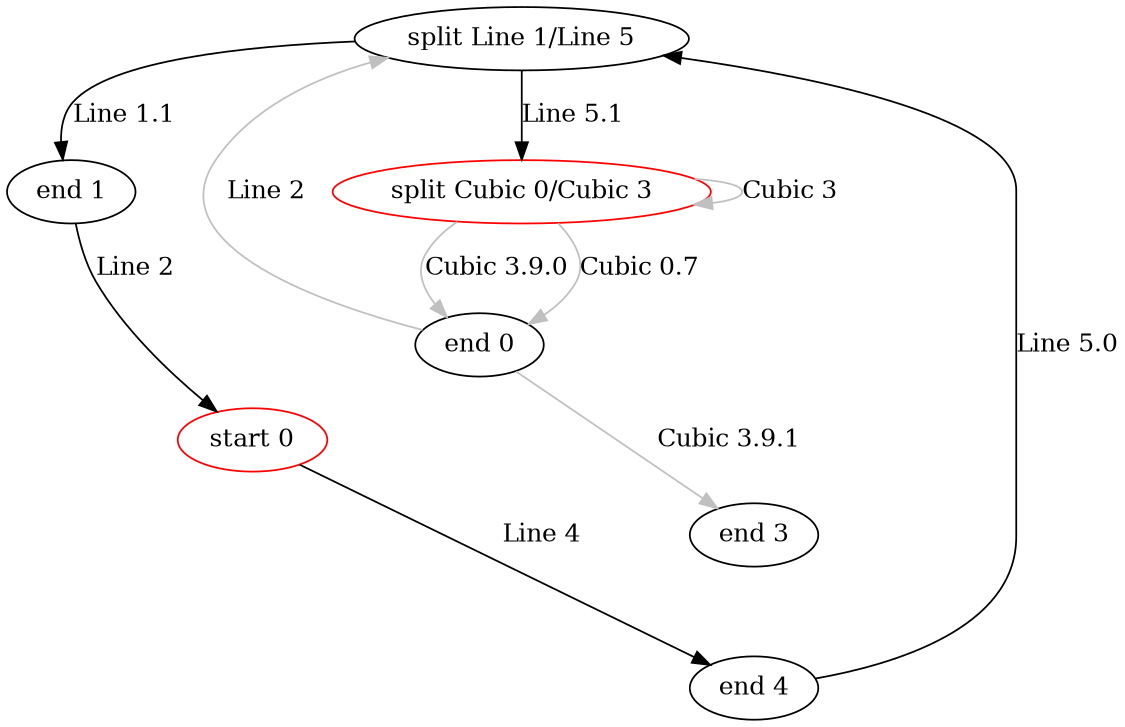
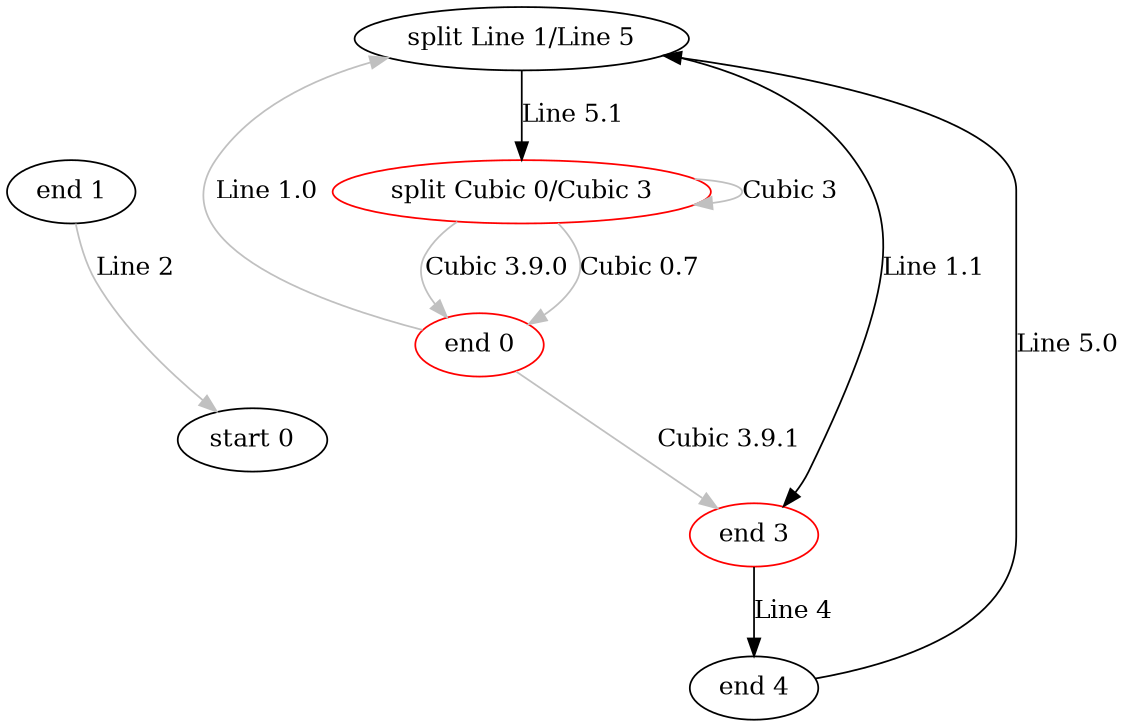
(188, 58) -> (881, 222)
(267, 192) -> (267, 192)
(124, 322) -> (124, 322)
(480, 345) -> (480, 345)
(253, 440) -> (253, 440)
(754, 535) -> (754, 535)
(497, 561) -> (754, 603)
